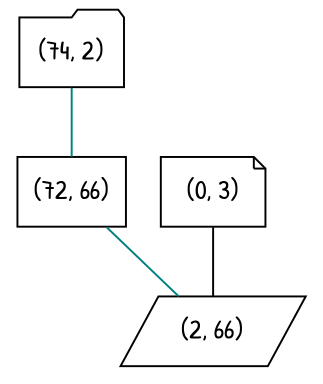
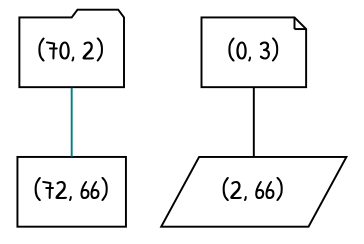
(72, 52) -> (72, 52)
(143, 262) -> none
